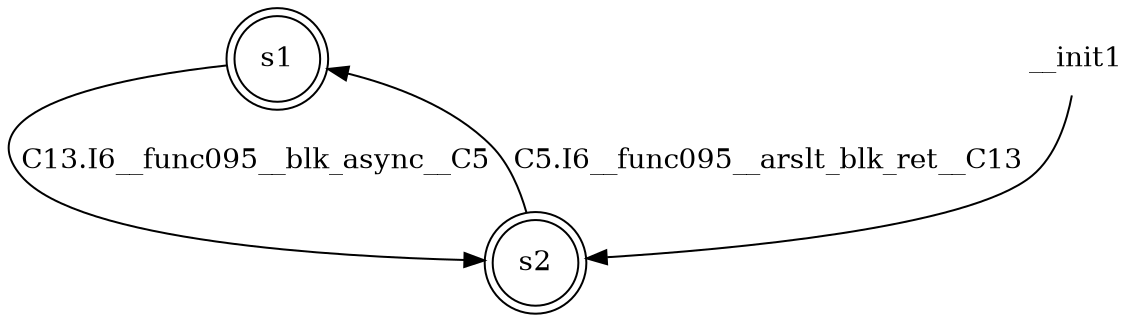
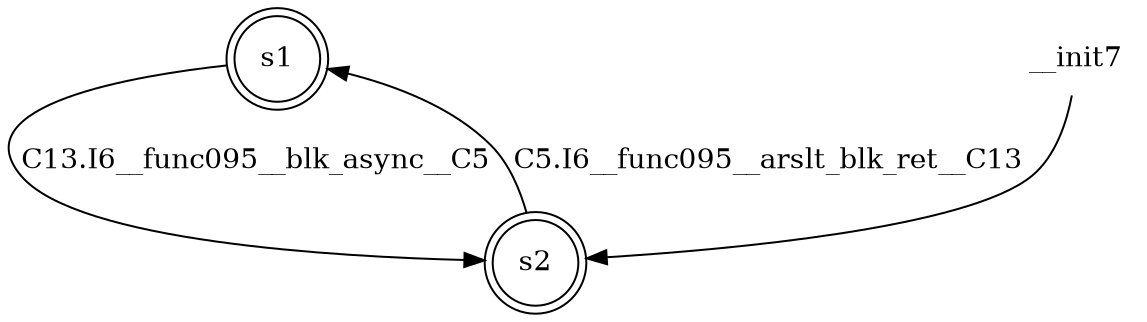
(1076, 59) -> (1076, 59)
